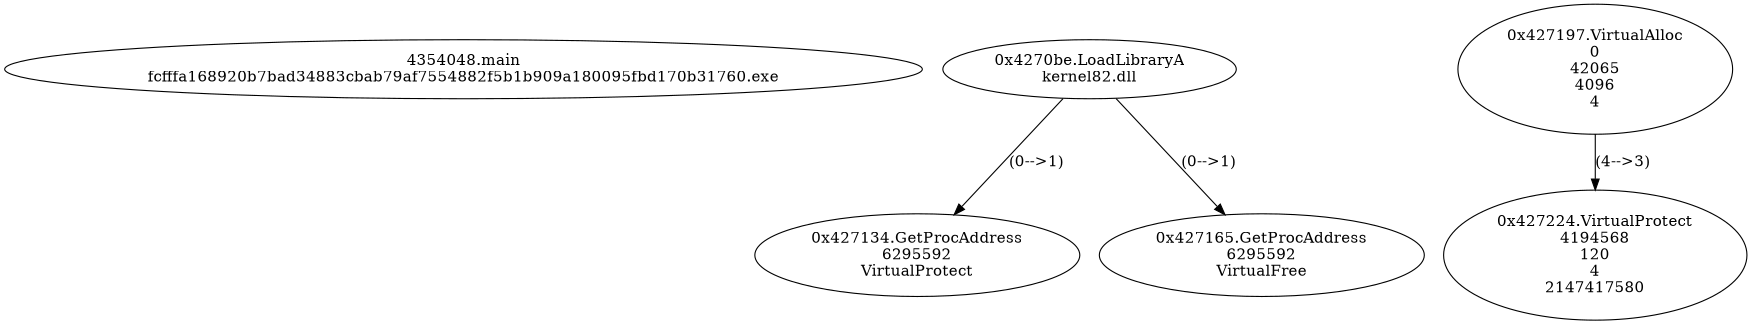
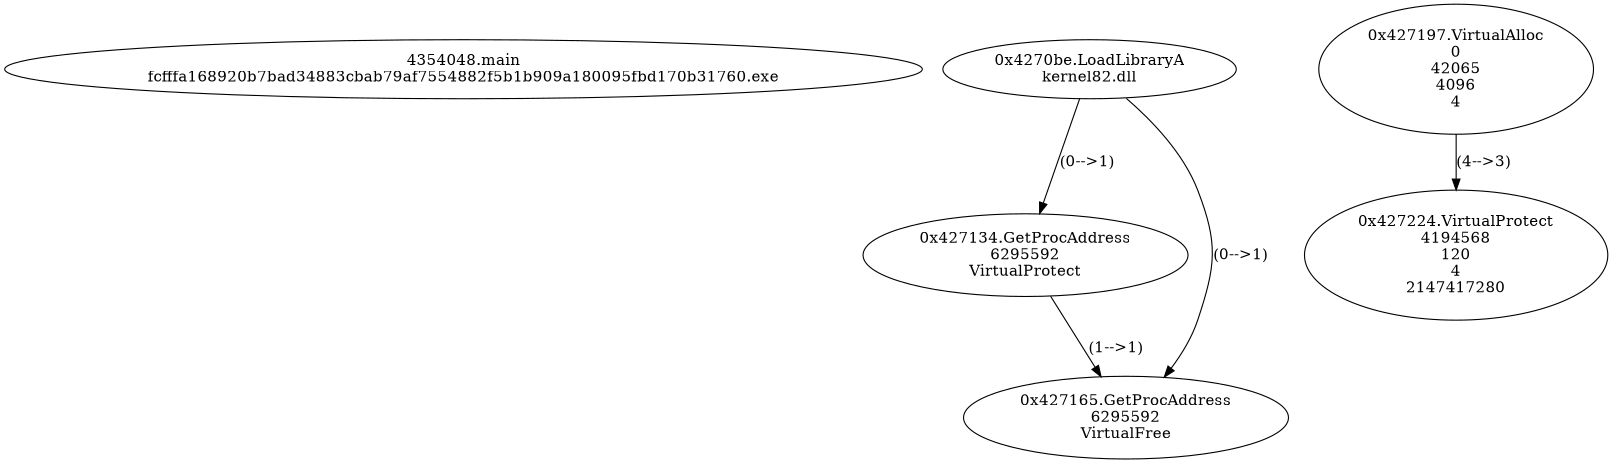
(1595, 255) -> (1456, 255)
none -> (1073, 332)
